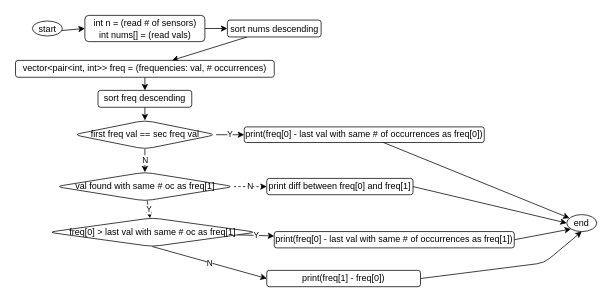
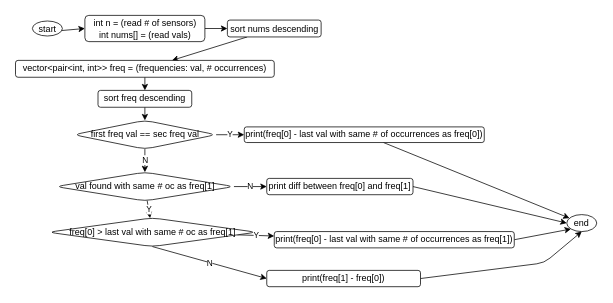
(248, 187) -> (248, 187)
